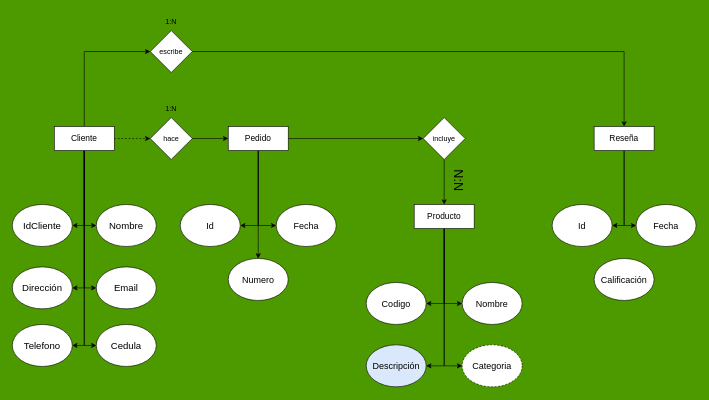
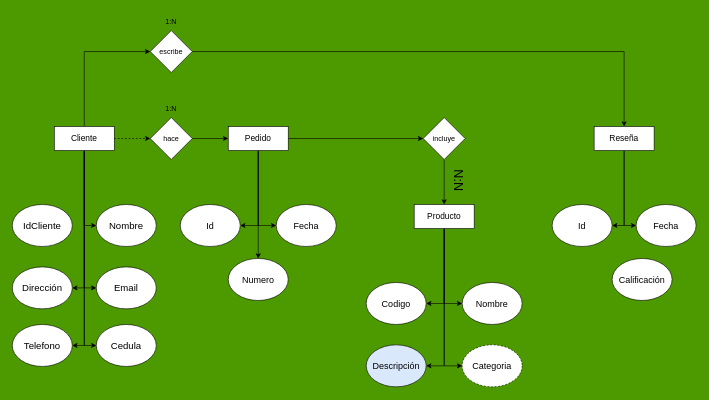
(79, 225) -> none
(624, 279) -> (642, 279)
